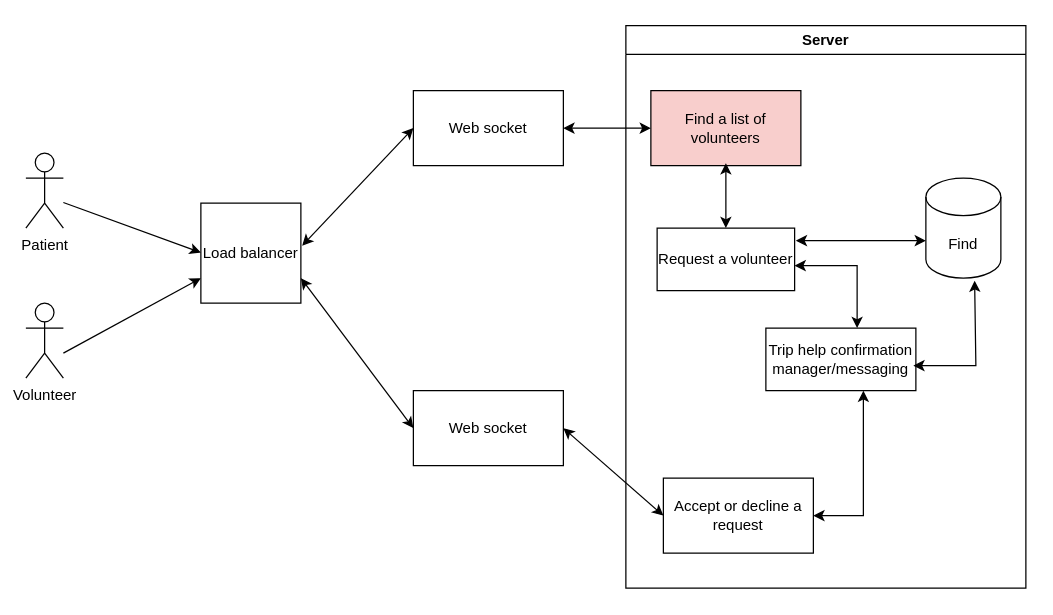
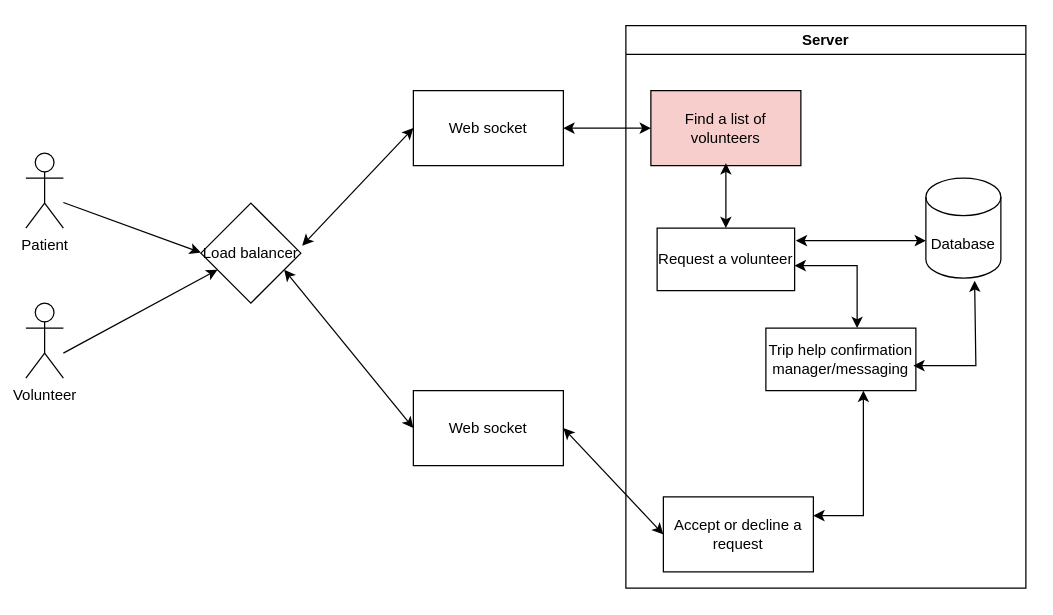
(963, 244) -> (963, 244)
(251, 253) -> (251, 253)
(738, 516) -> (738, 534)
